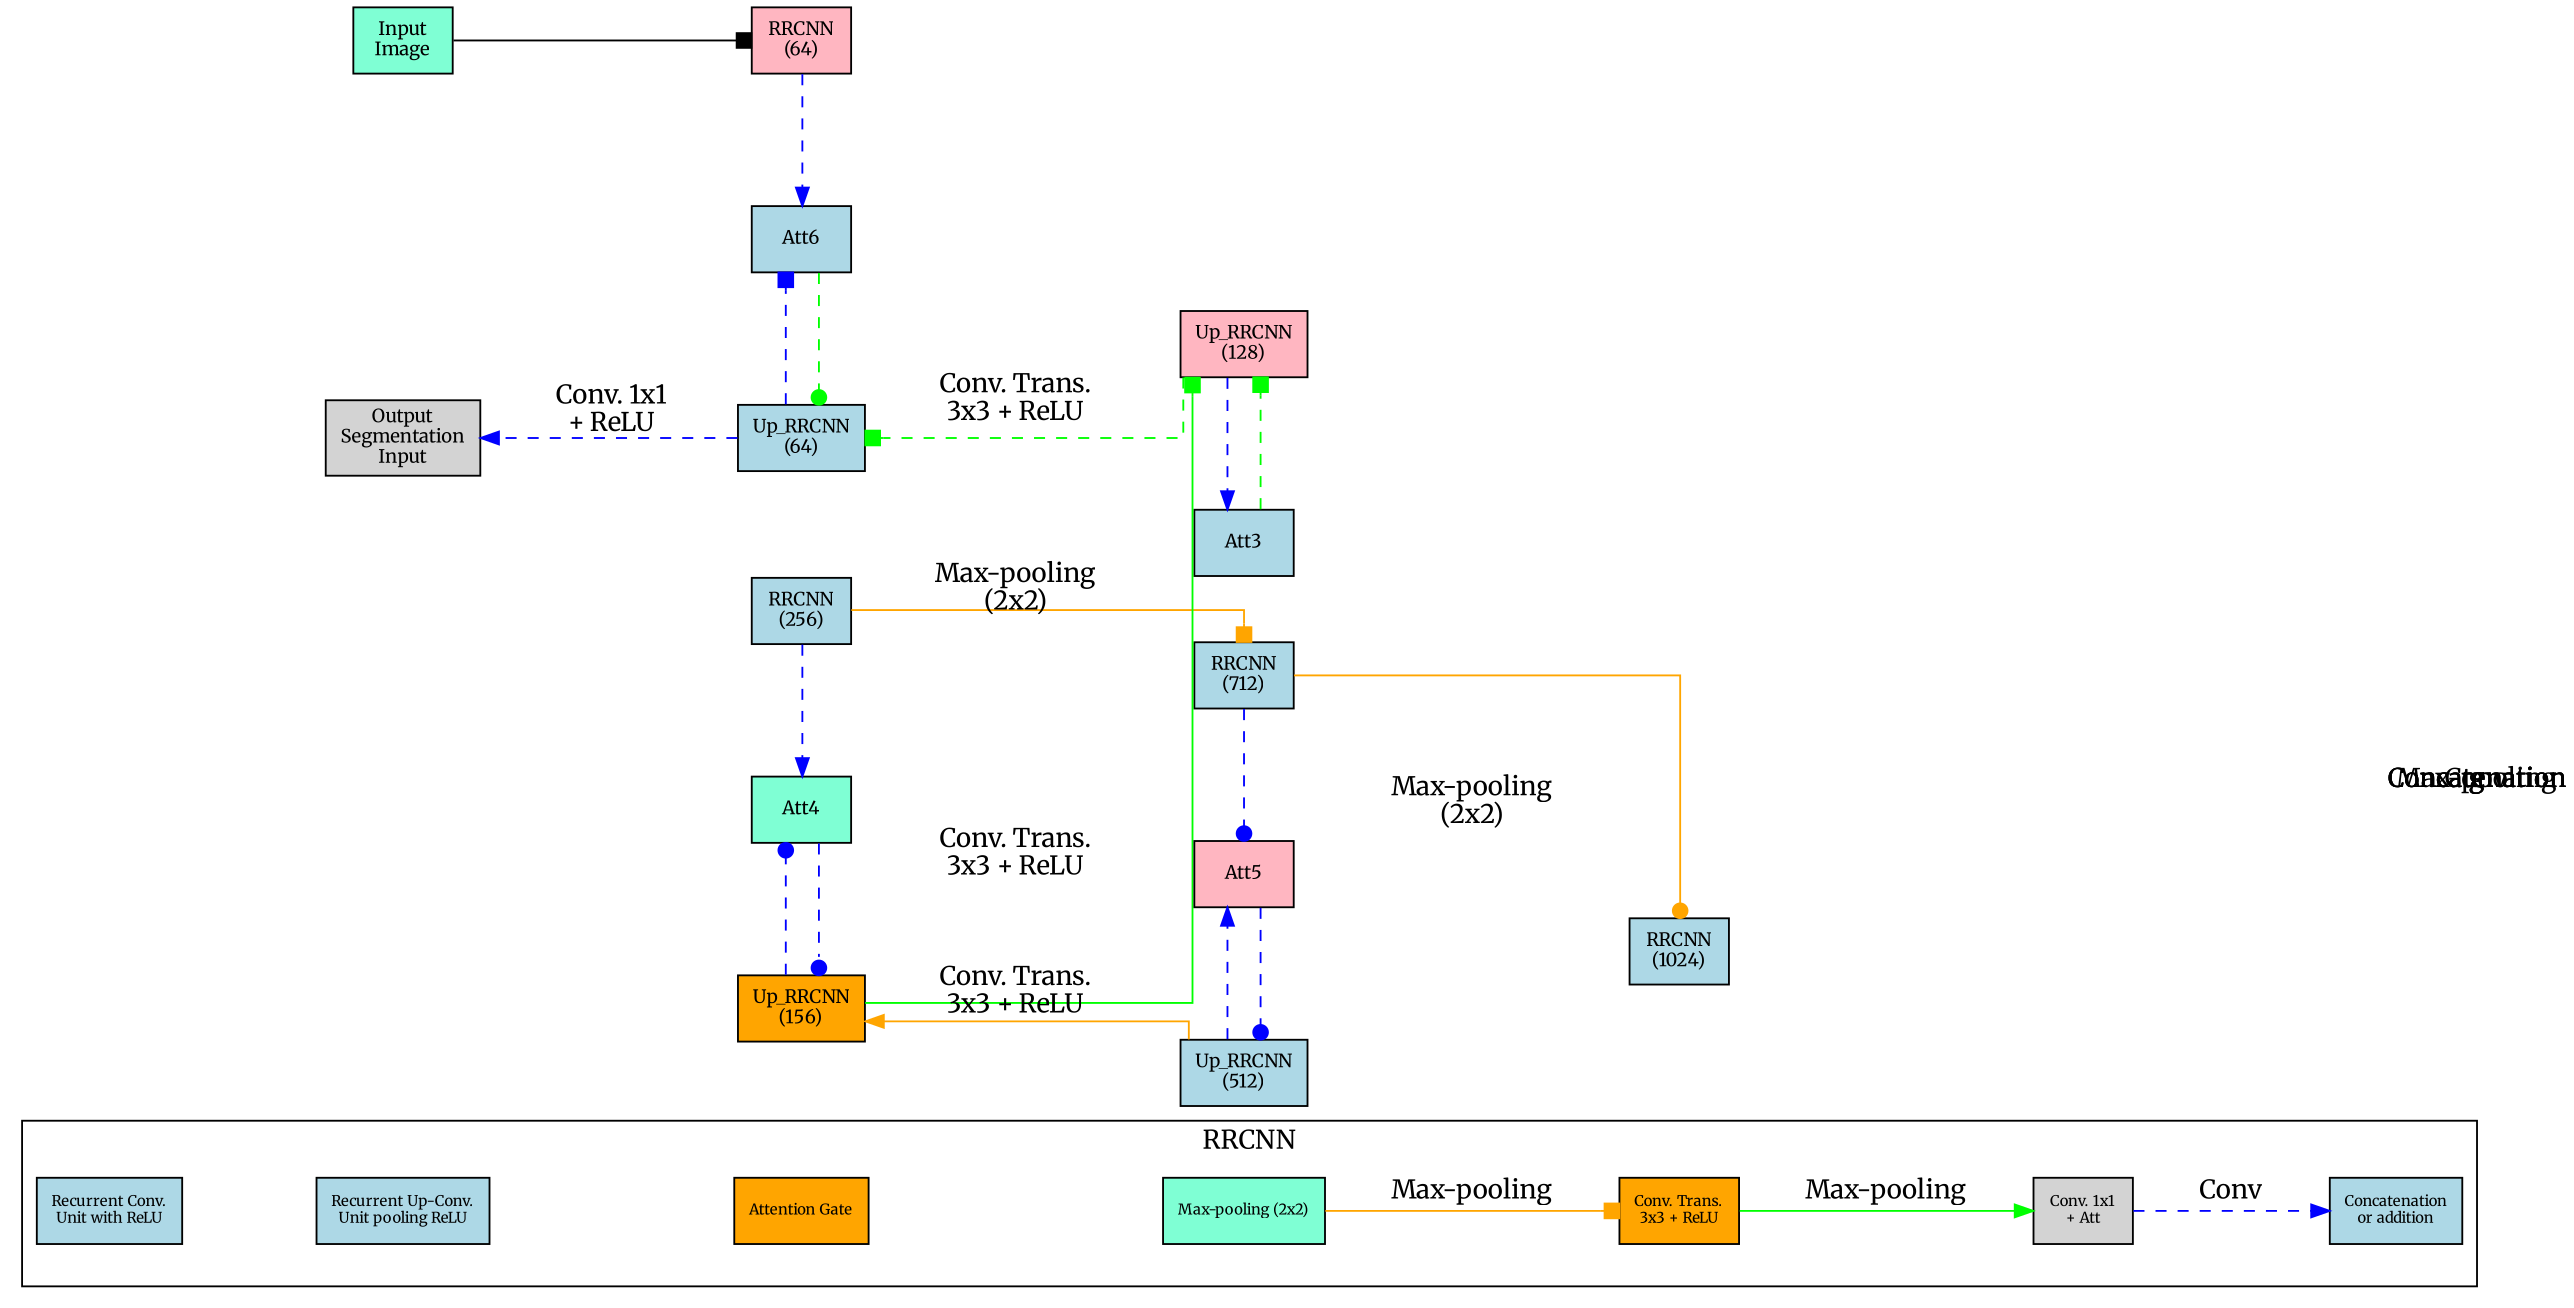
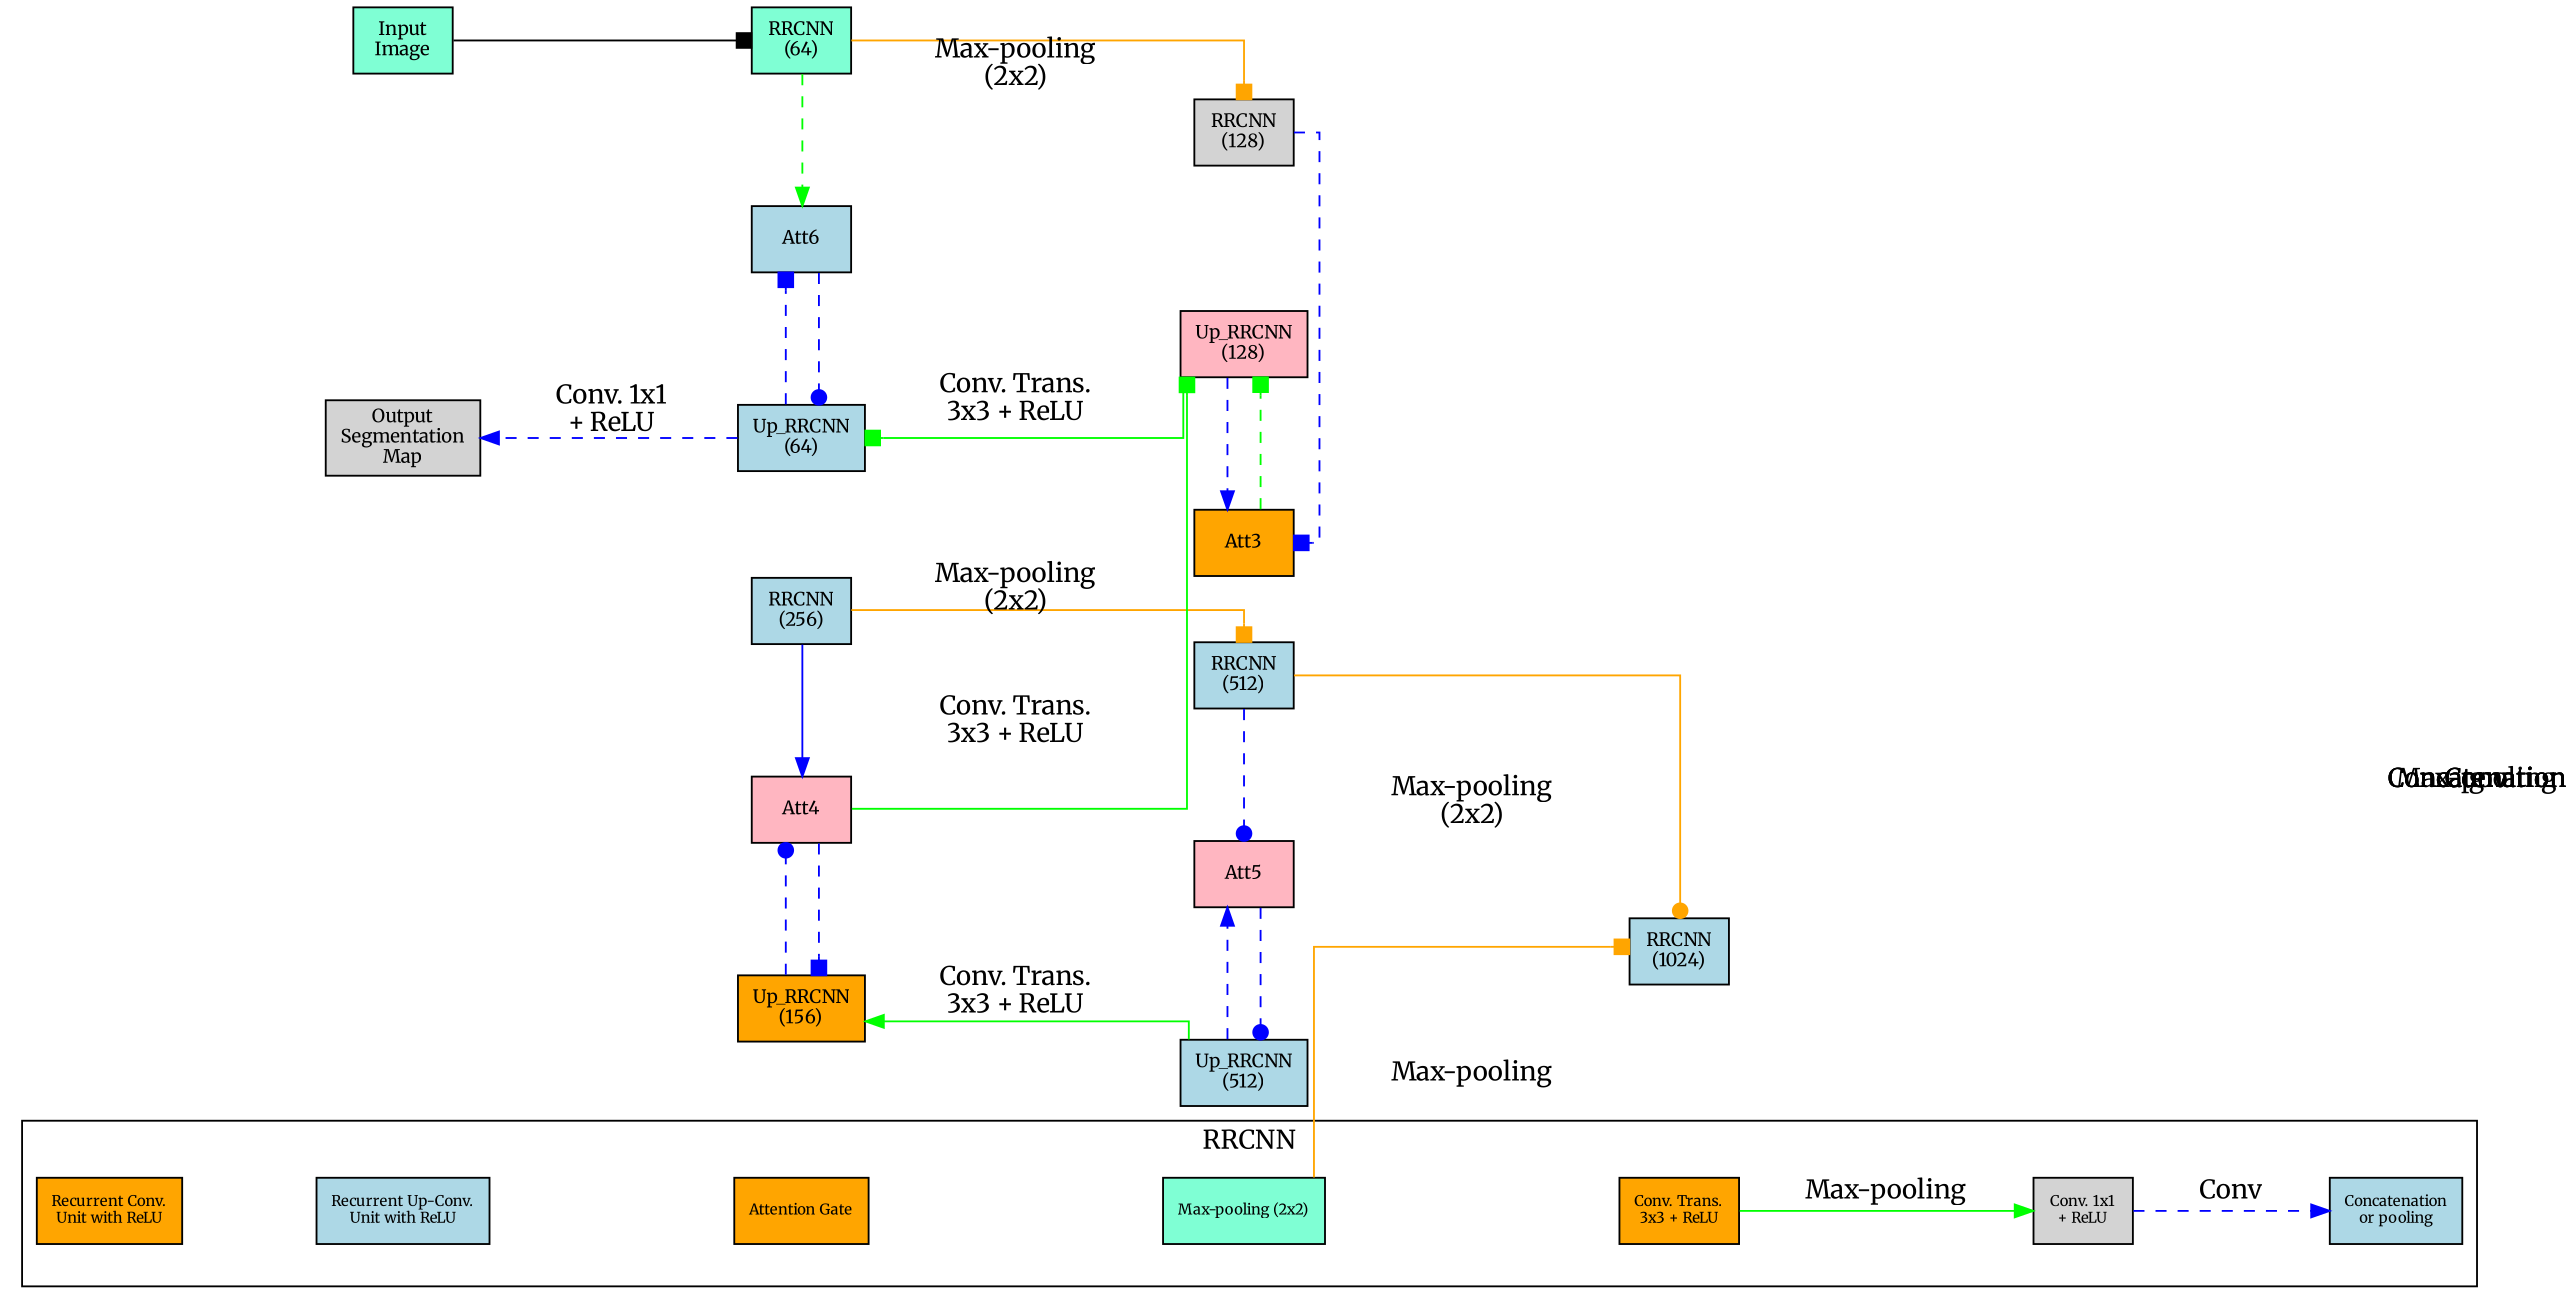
(801, 40) -> (801, 40)
(802, 131) -> (802, 131)
none -> (1244, 132)
(819, 331) -> (819, 331)
(403, 438) -> (403, 438)
(1064, 438) -> (1064, 438)
(1244, 543) -> (1244, 543)
(1244, 675) -> (1244, 675)
(802, 701) -> (802, 701)
(2477, 780) -> (2477, 780)
(2477, 780) -> (2477, 780)
(2477, 780) -> (2477, 780)
(2477, 780) -> (2477, 780)
(801, 810) -> (801, 810)
(1192, 863) -> (1187, 770)
(819, 900) -> (819, 900)
(1045, 1021) -> (1045, 1021)
(109, 1211) -> (109, 1211)
(403, 1211) -> (403, 1211)
(1463, 1211) -> (1347, 947)
(2083, 1211) -> (2083, 1211)
(2396, 1211) -> (2396, 1211)
